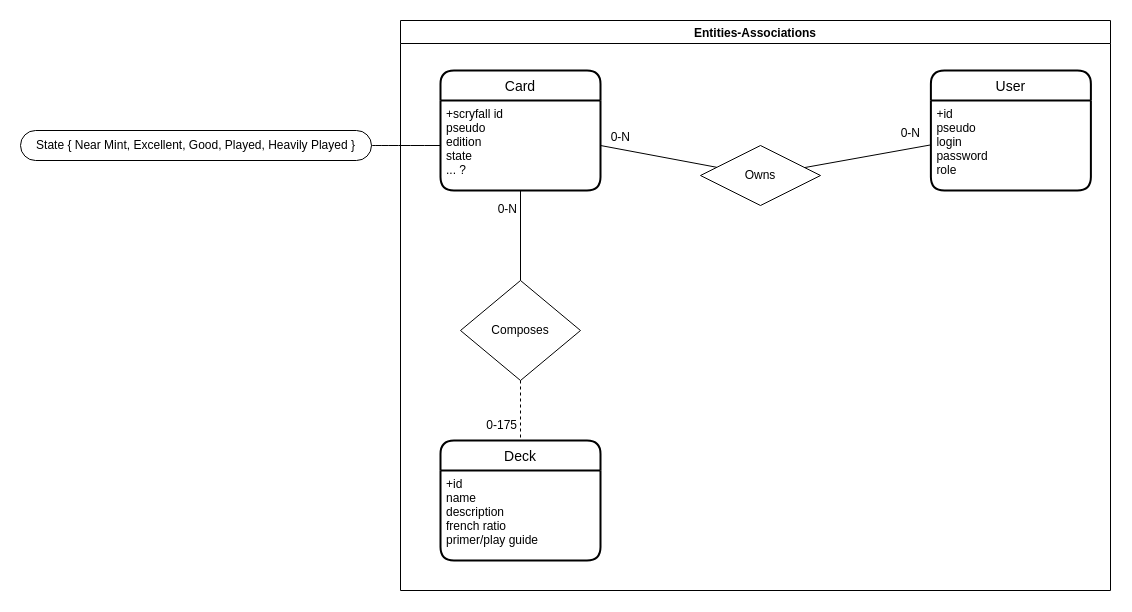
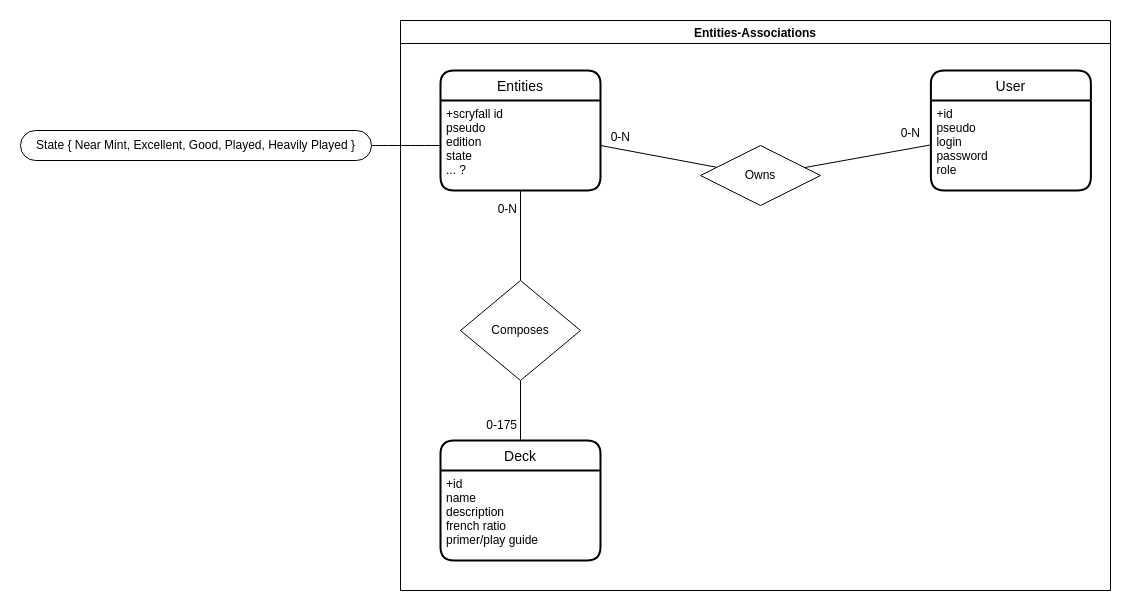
(520, 86) -> (520, 86)
(521, 411) -> (521, 411)
